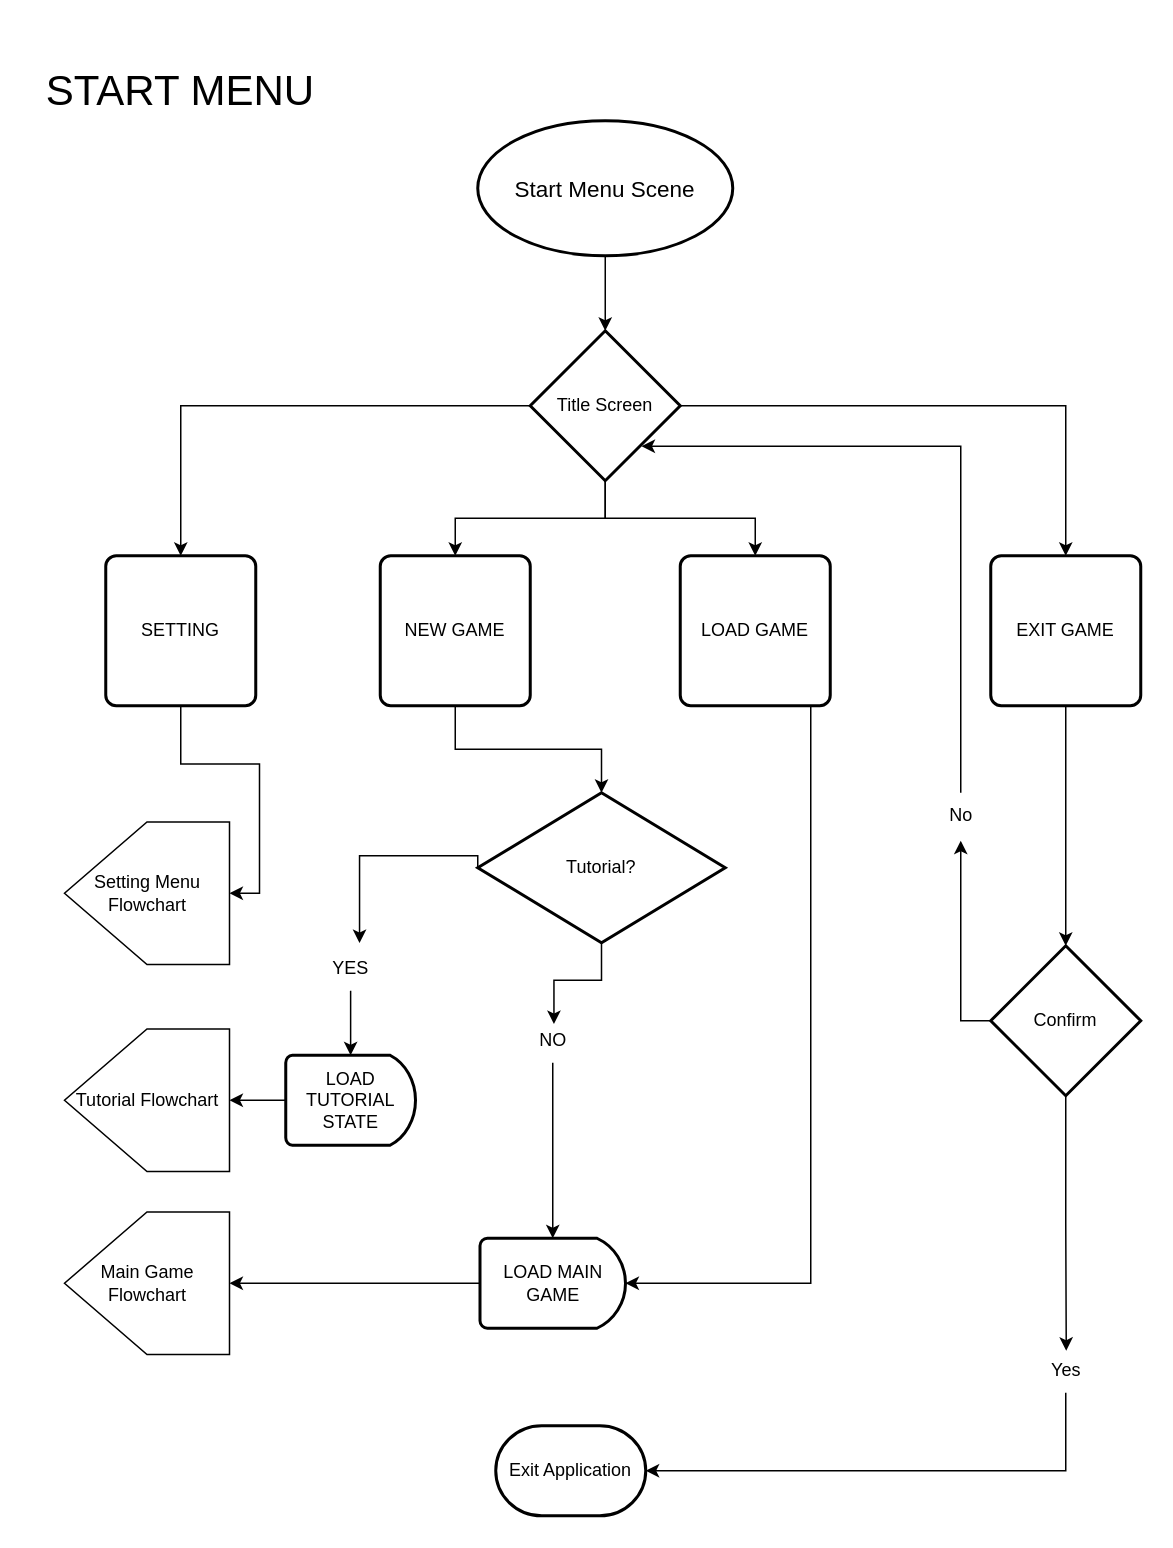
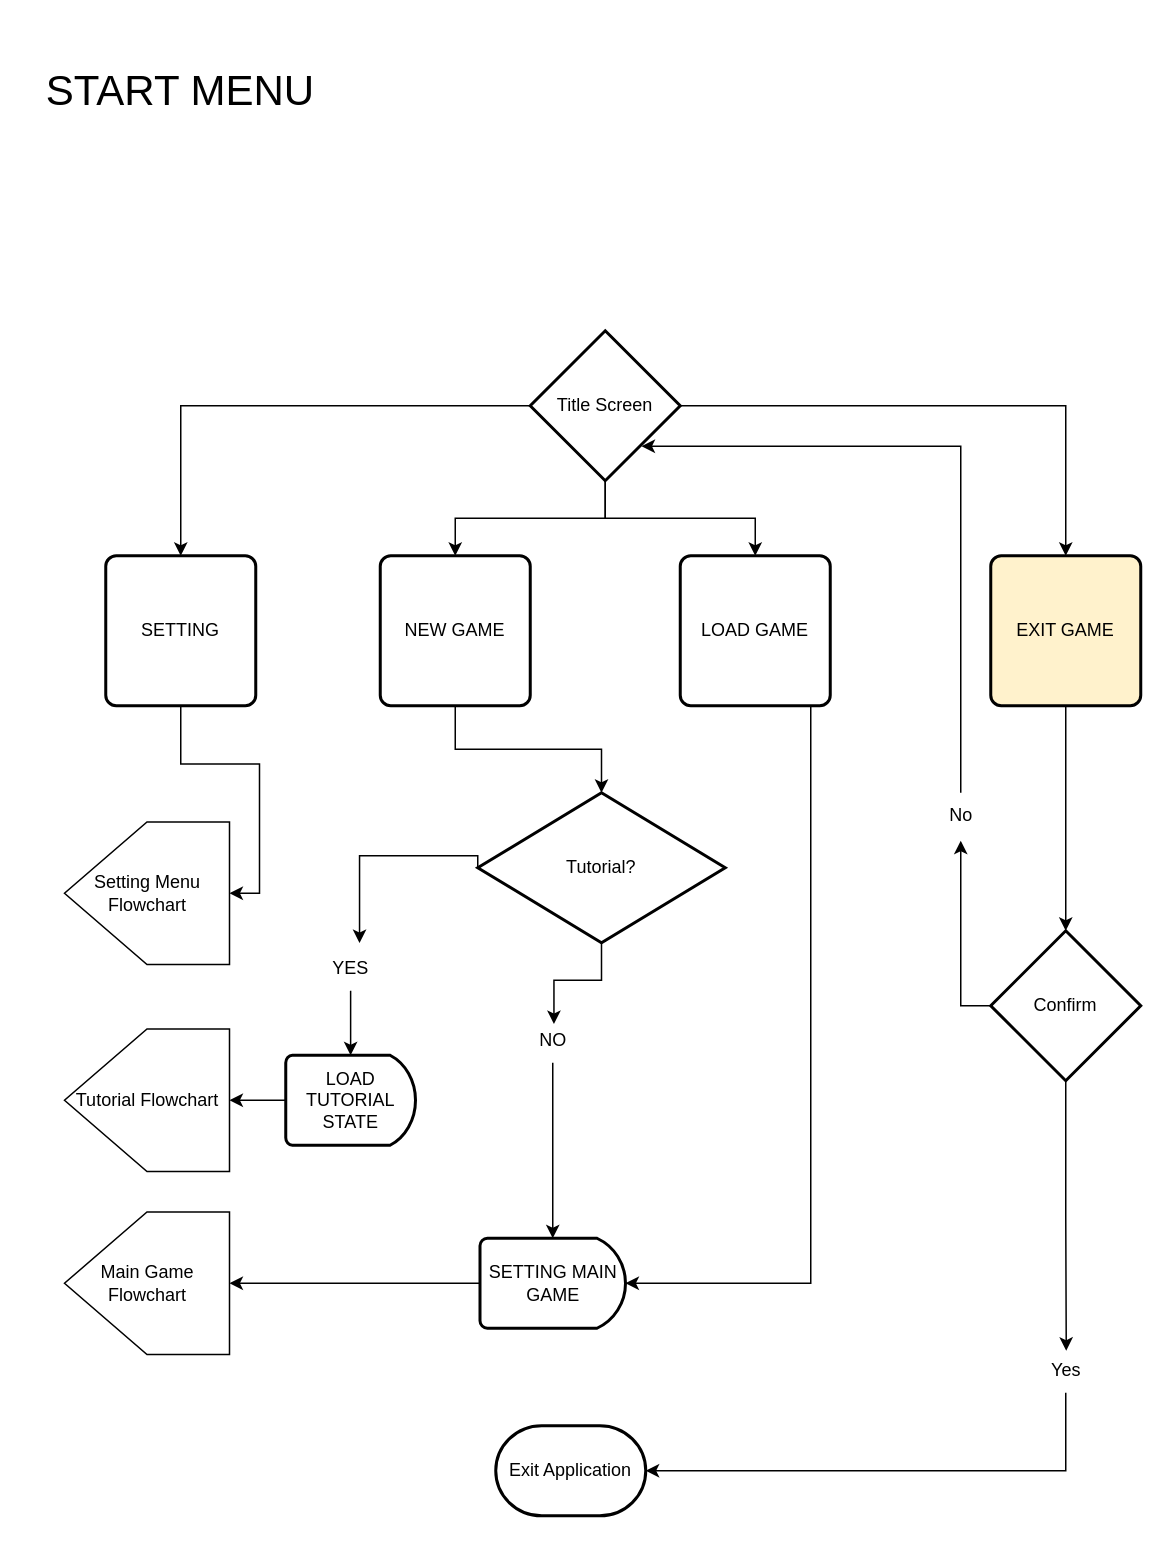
(605, 188) -> none
(605, 288) -> none
(1066, 631) -> (1066, 631)
(1066, 1021) -> (1066, 1006)
(554, 1283) -> (554, 1283)
